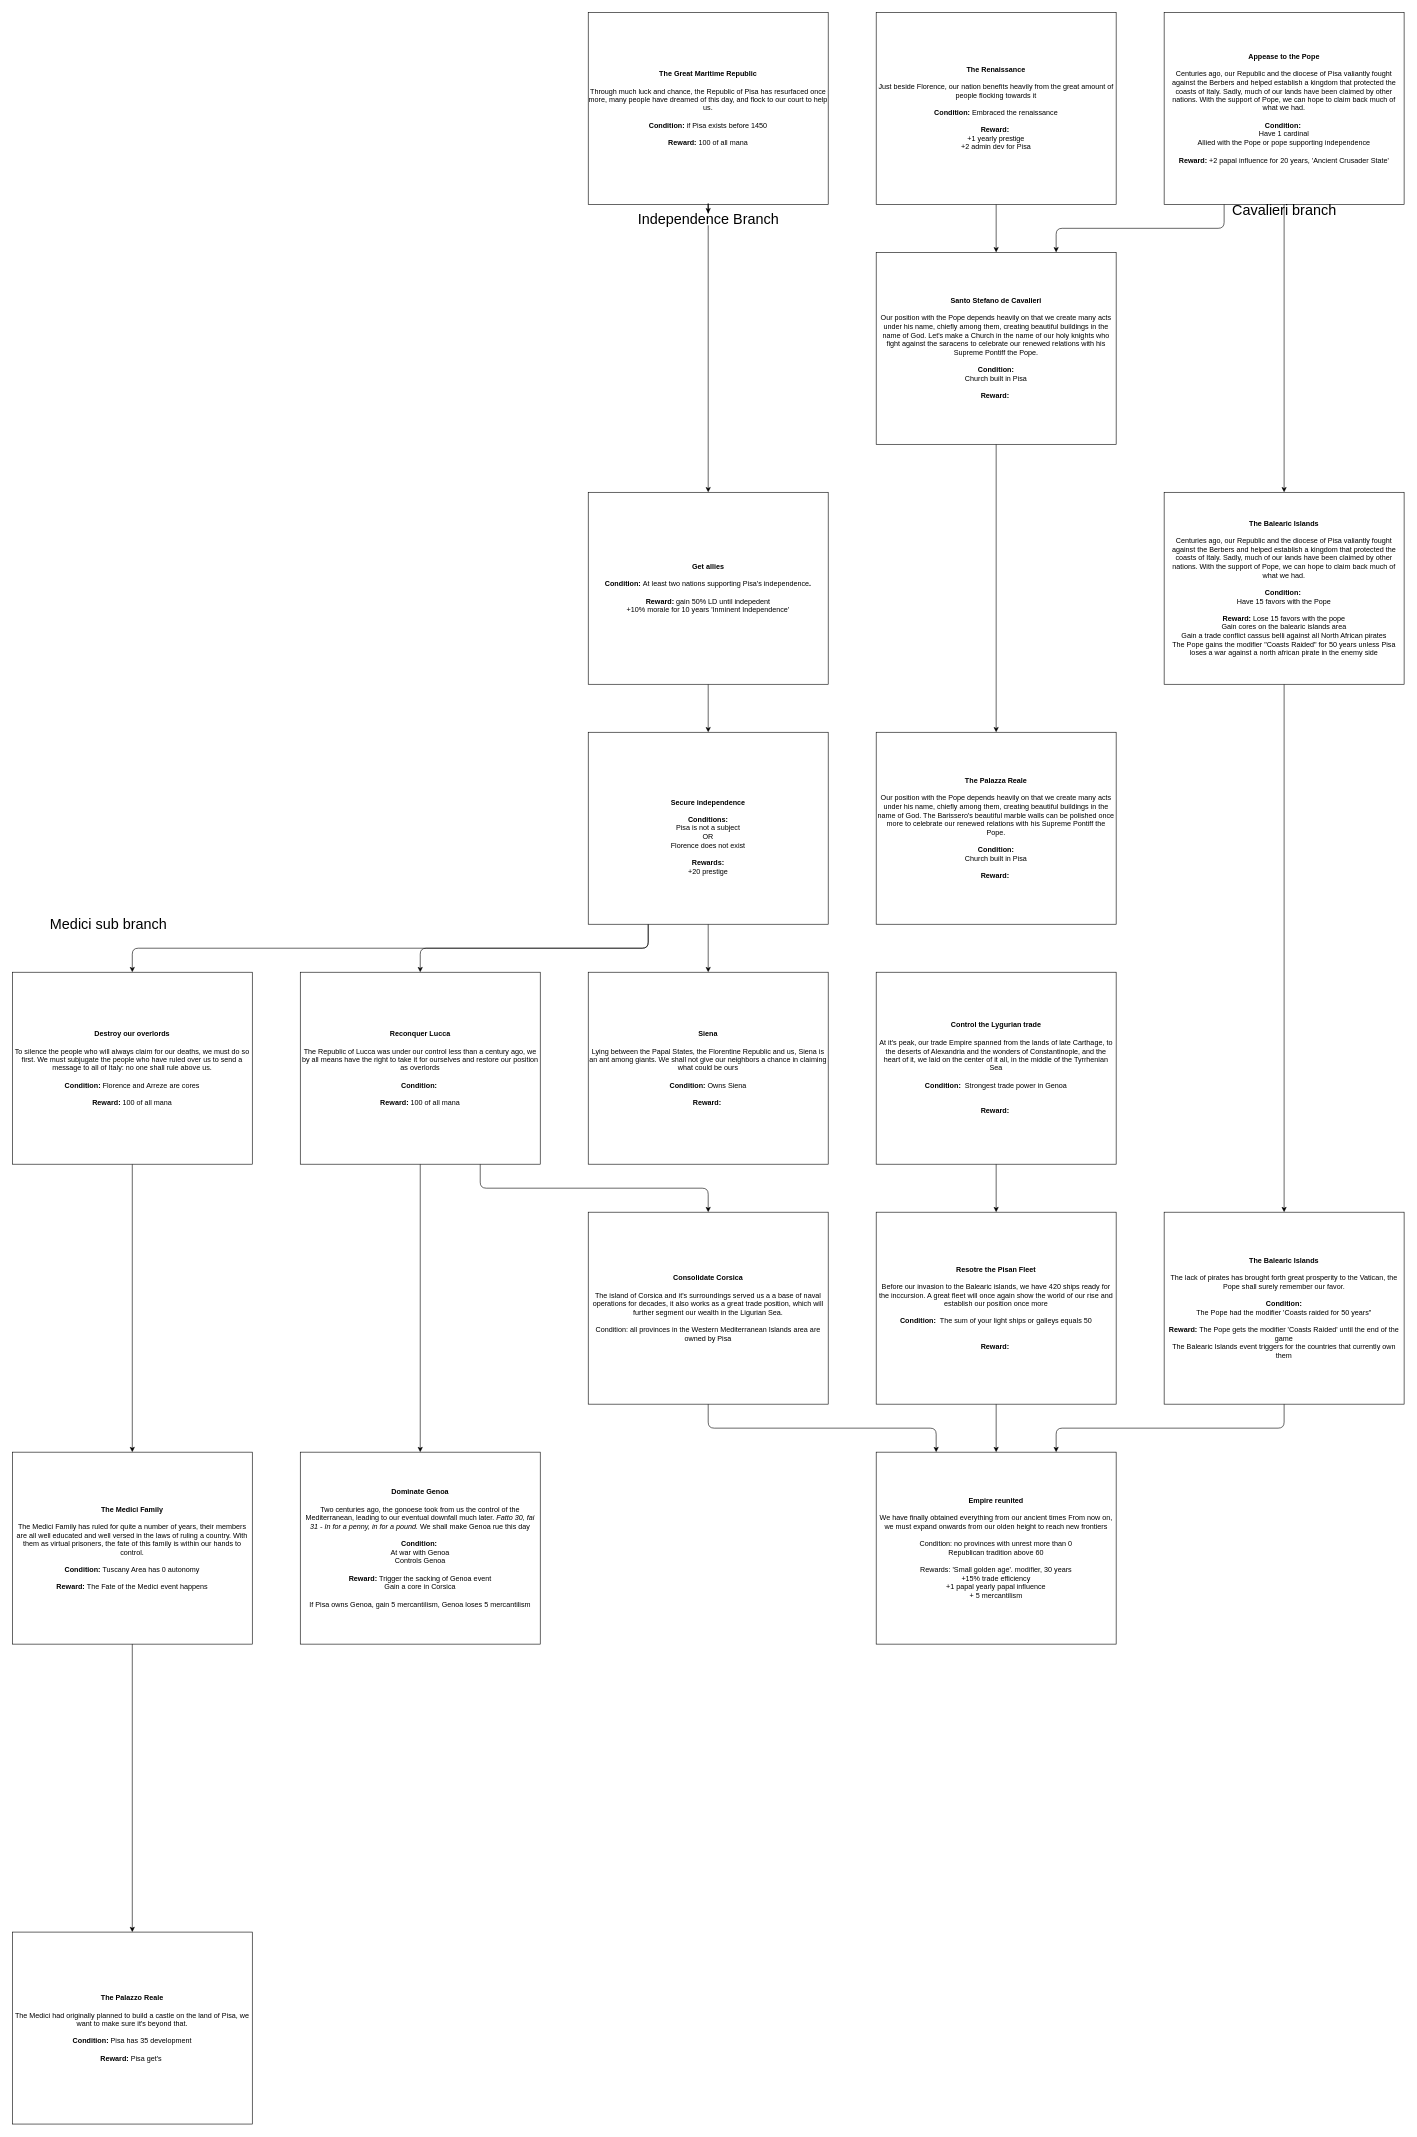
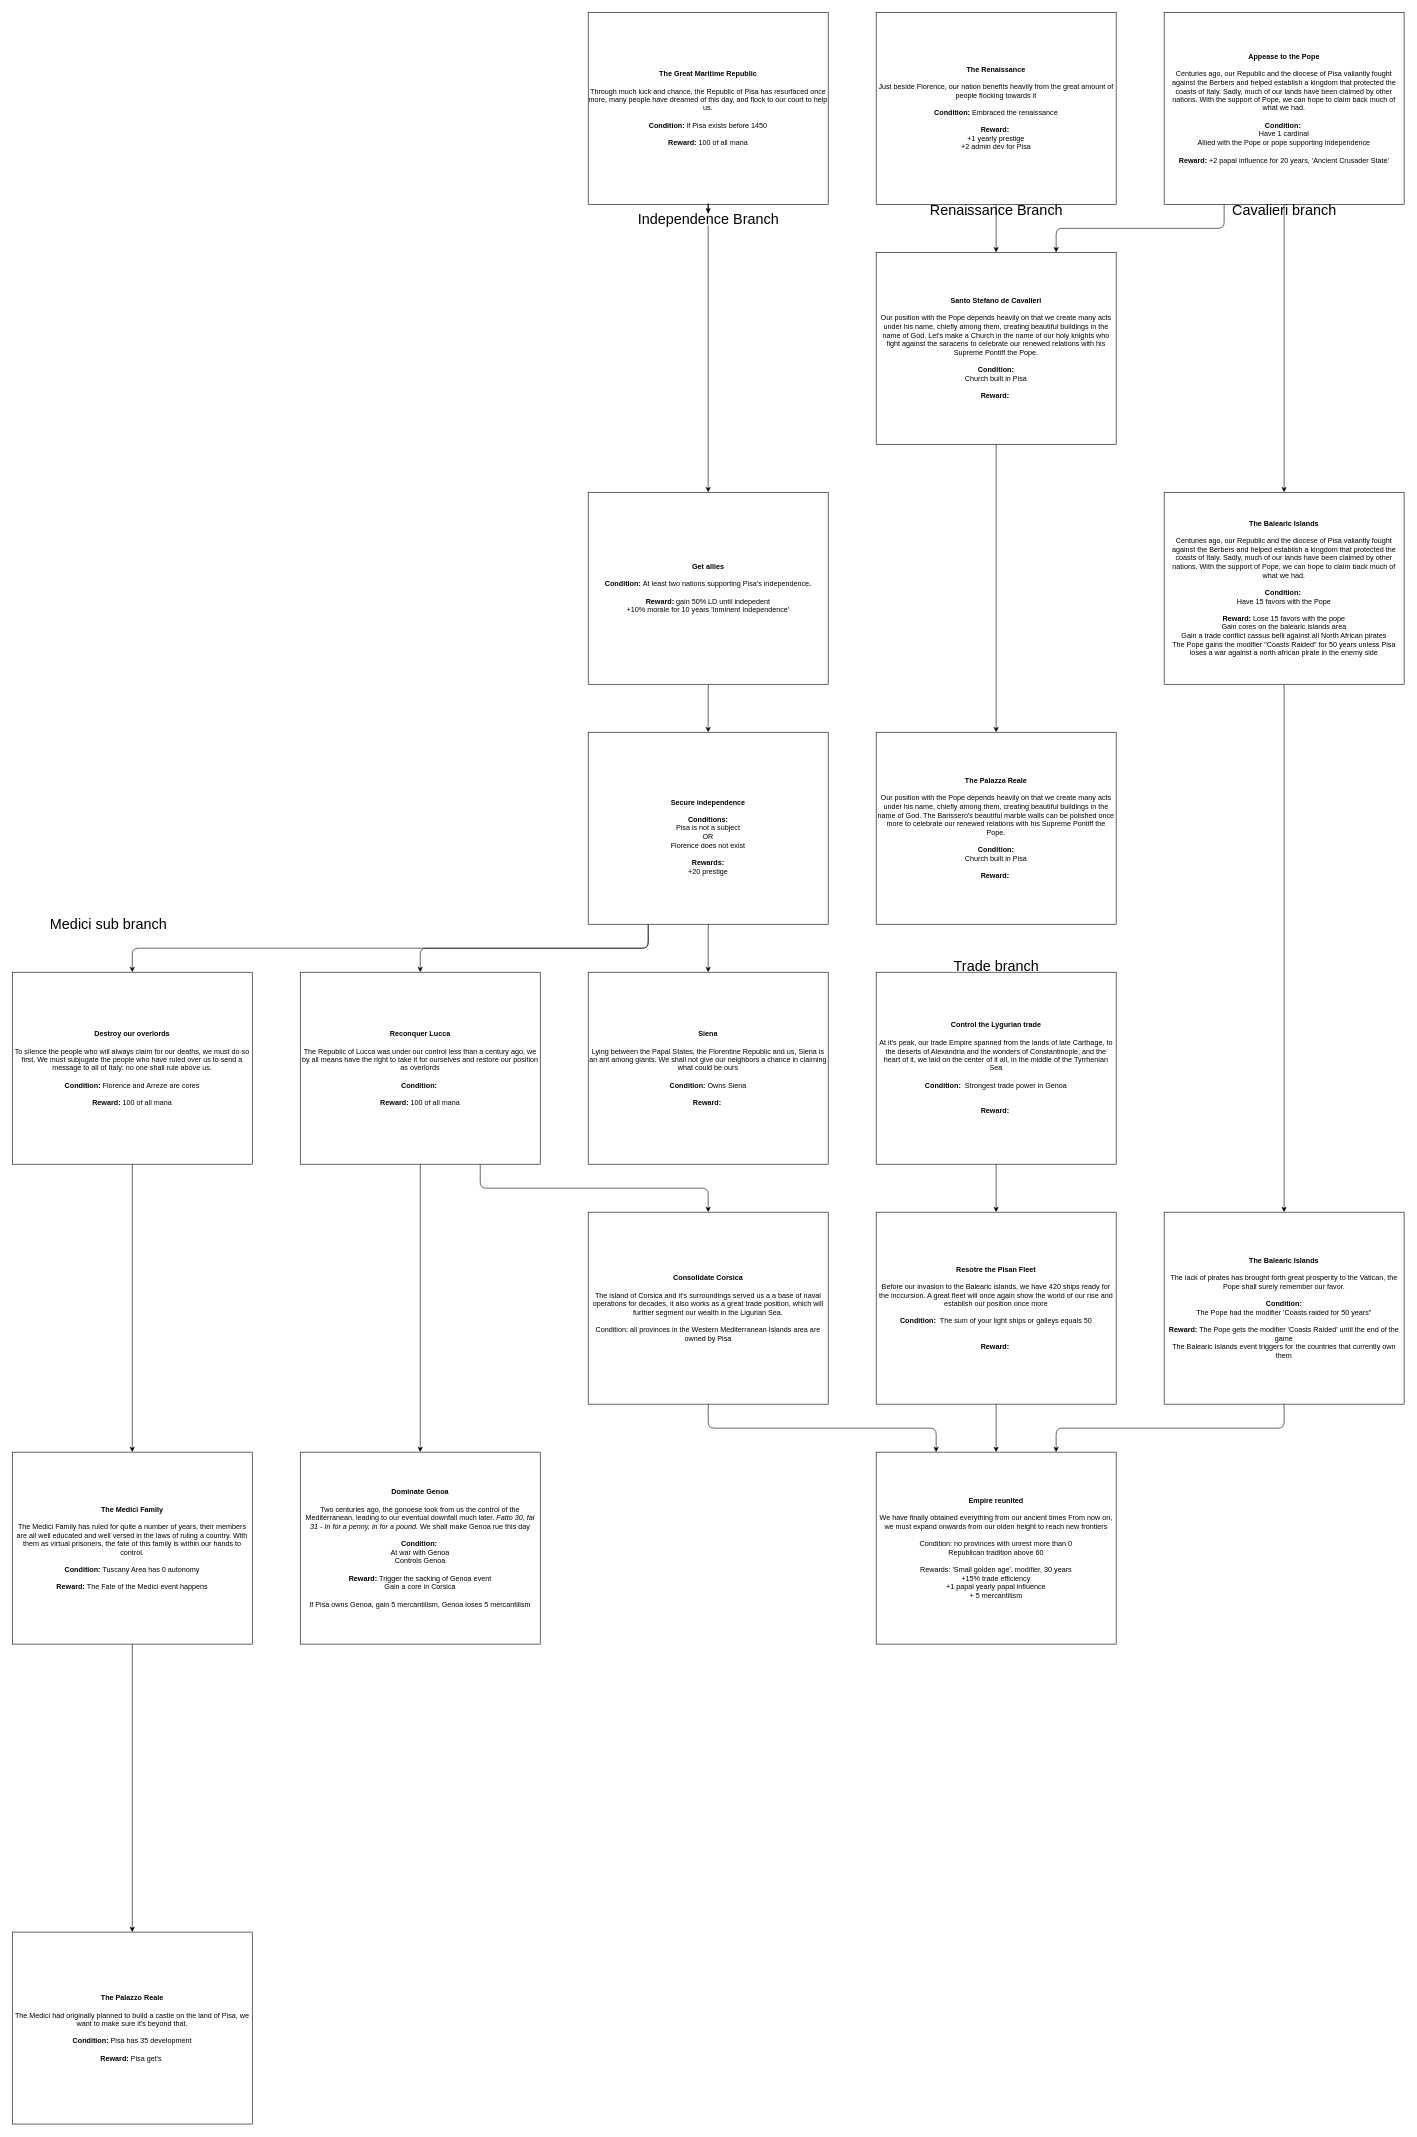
none -> (996, 210)
none -> (996, 966)
